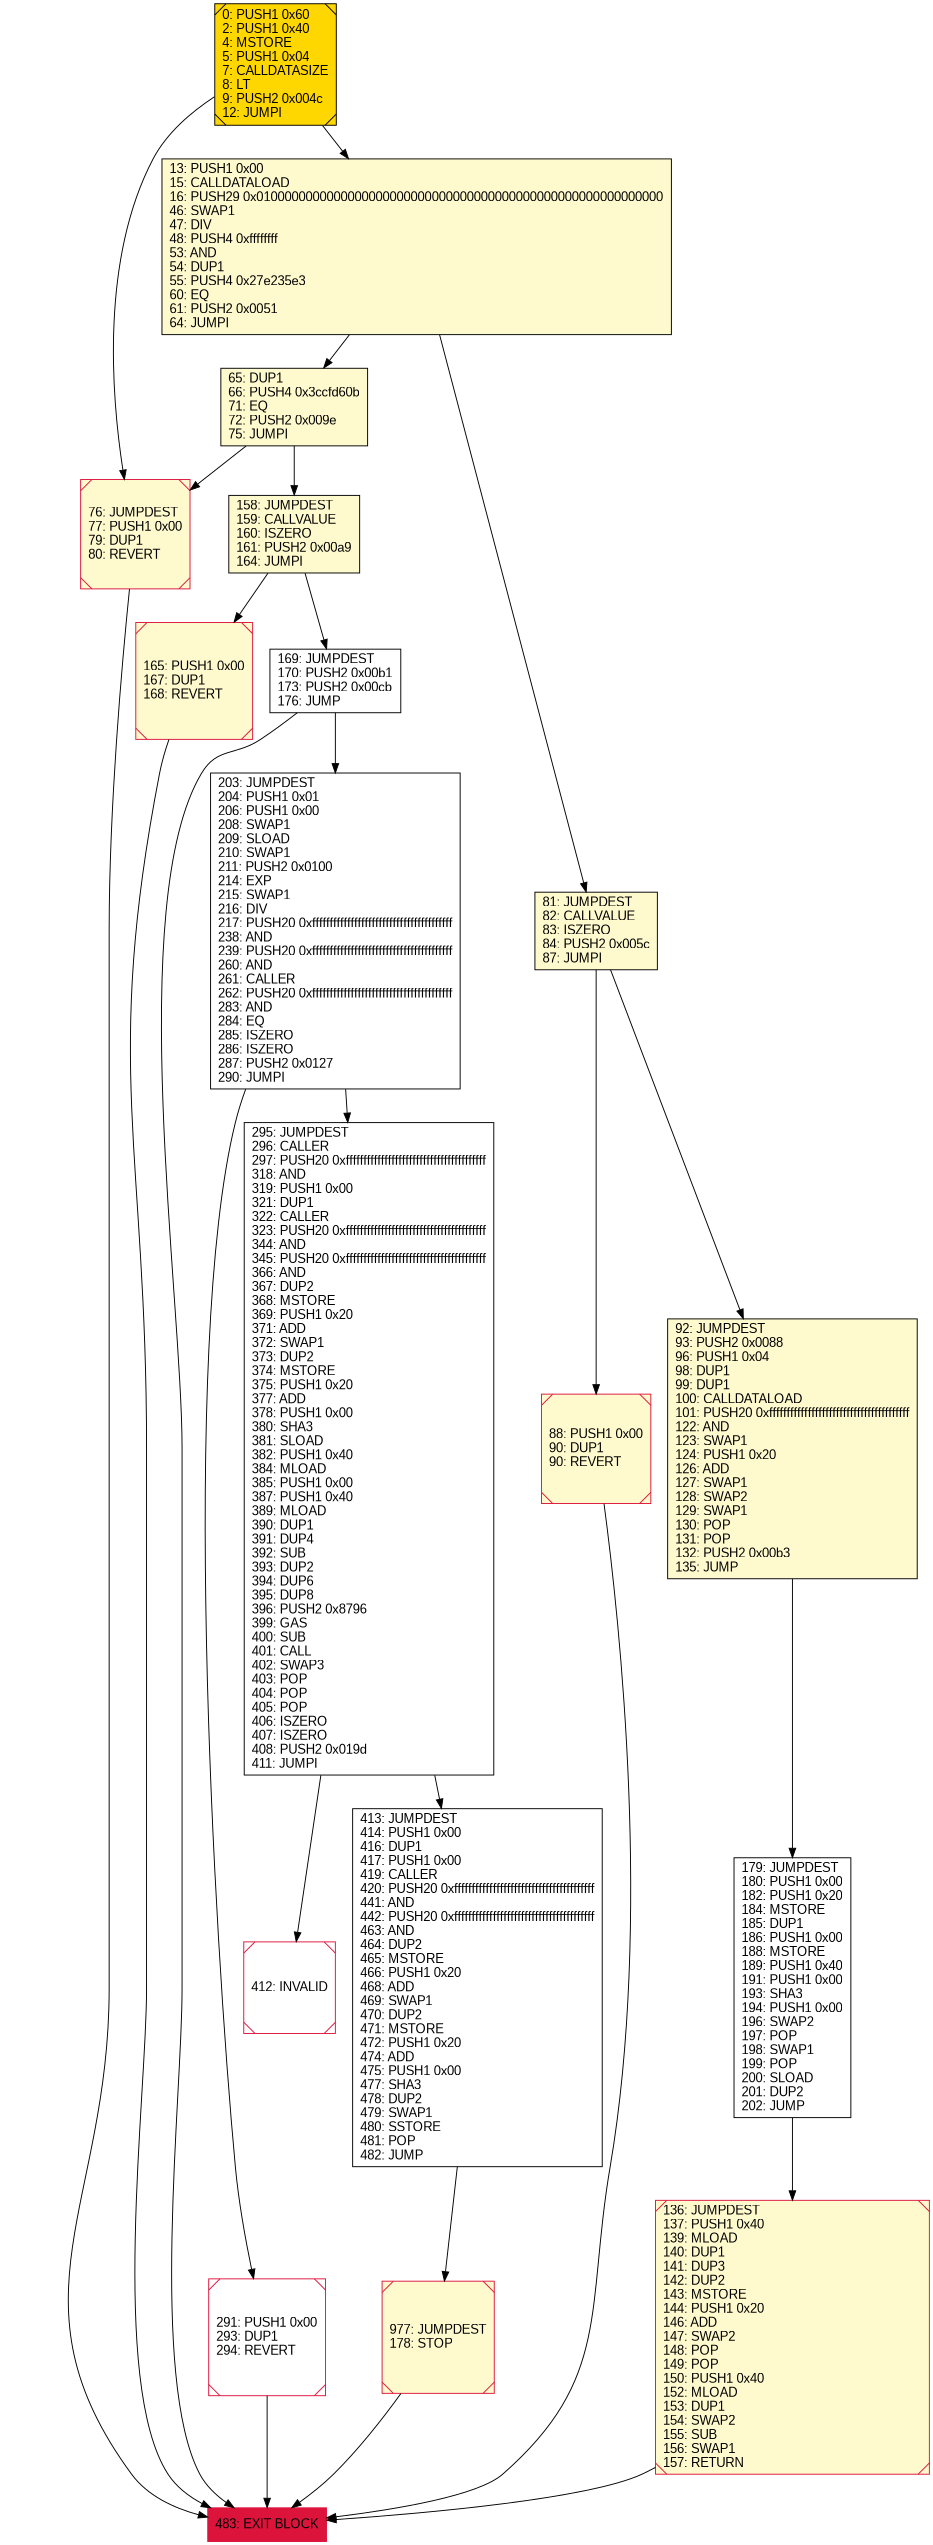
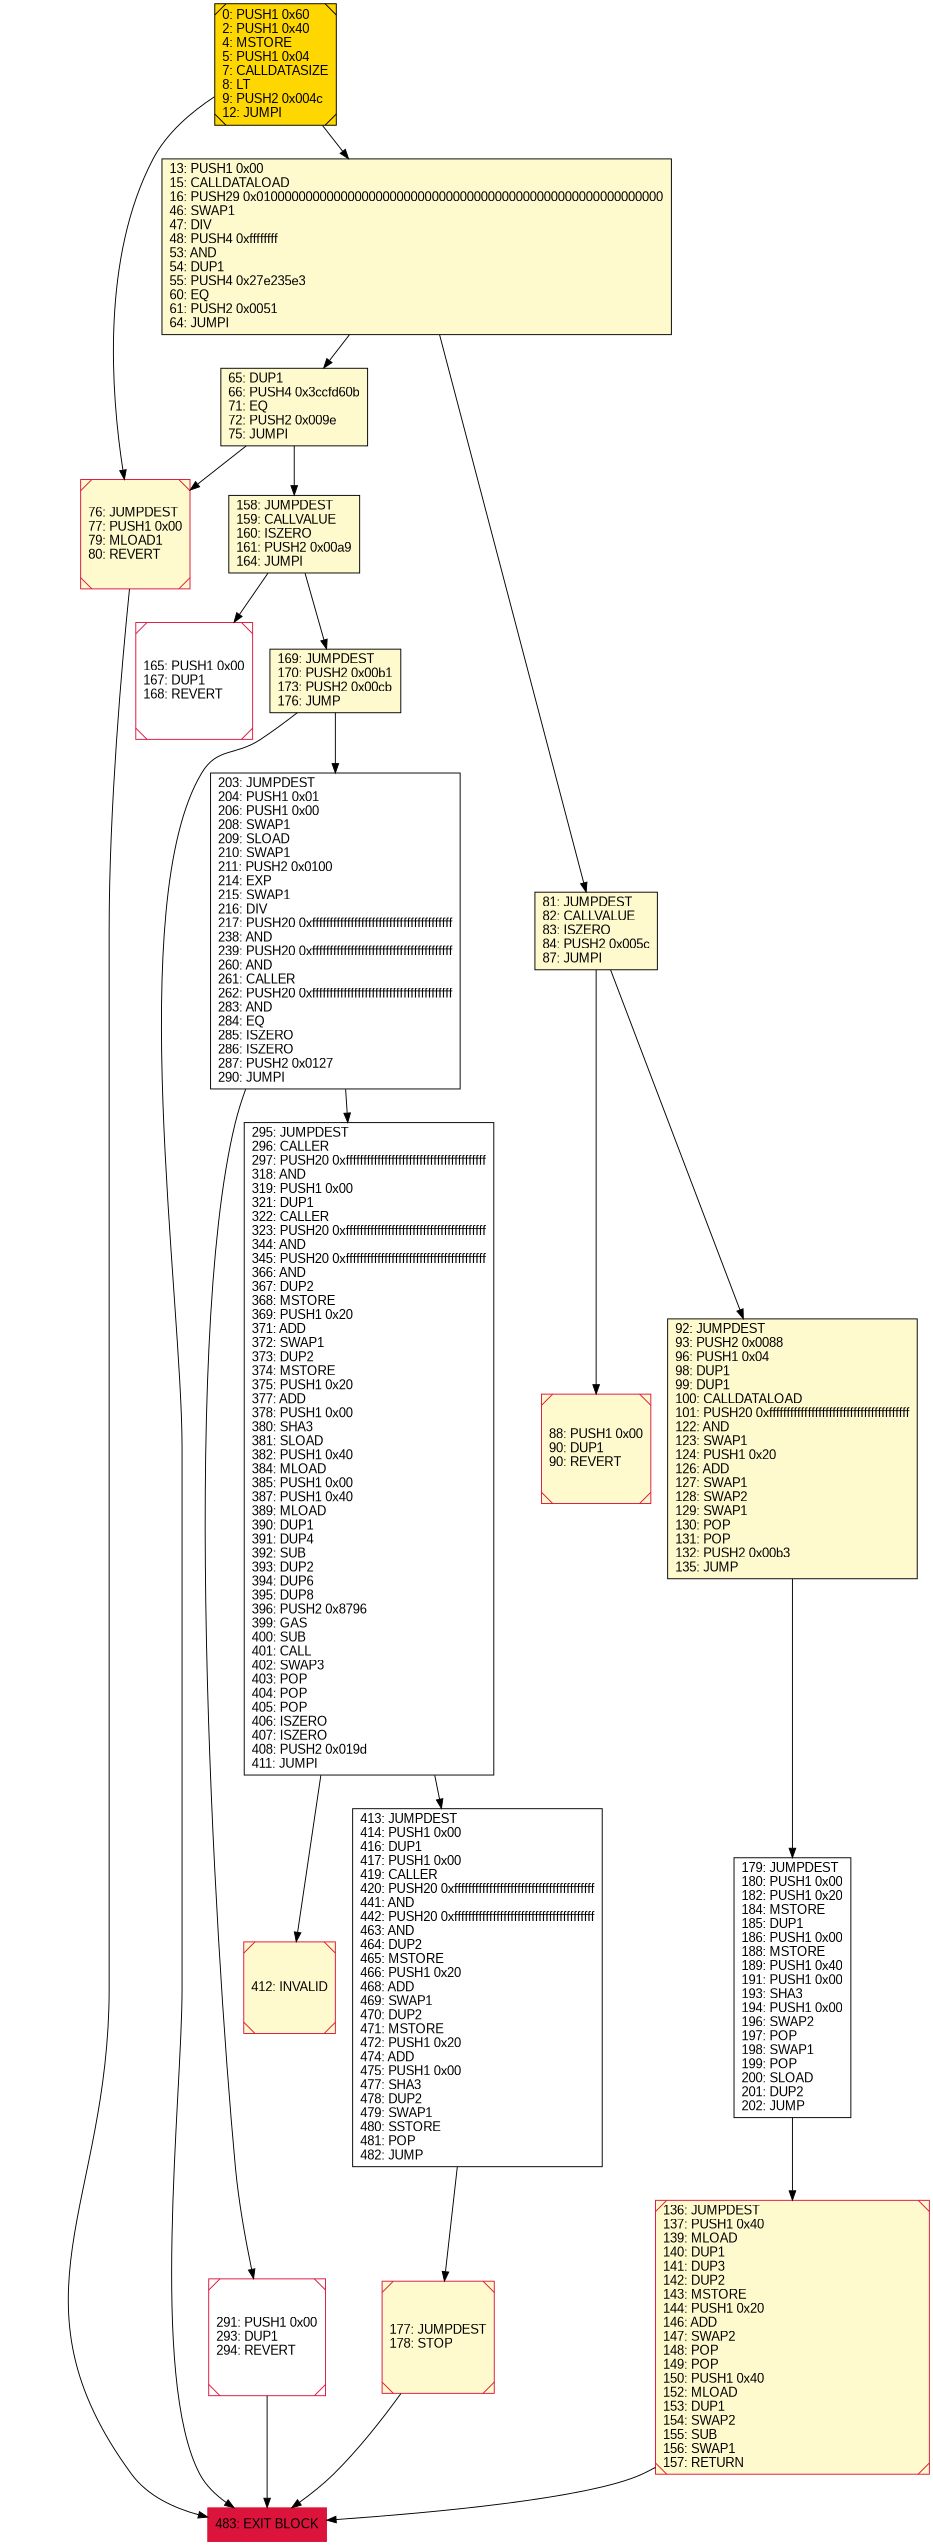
(135, 534) -> (135, 534)
(194, 681) -> (194, 681)
(335, 681) -> (335, 681)
(147, 1630) -> none
(290, 1988) -> (290, 1988)
(620, 2090) -> none
(438, 2337) -> (438, 2337)
